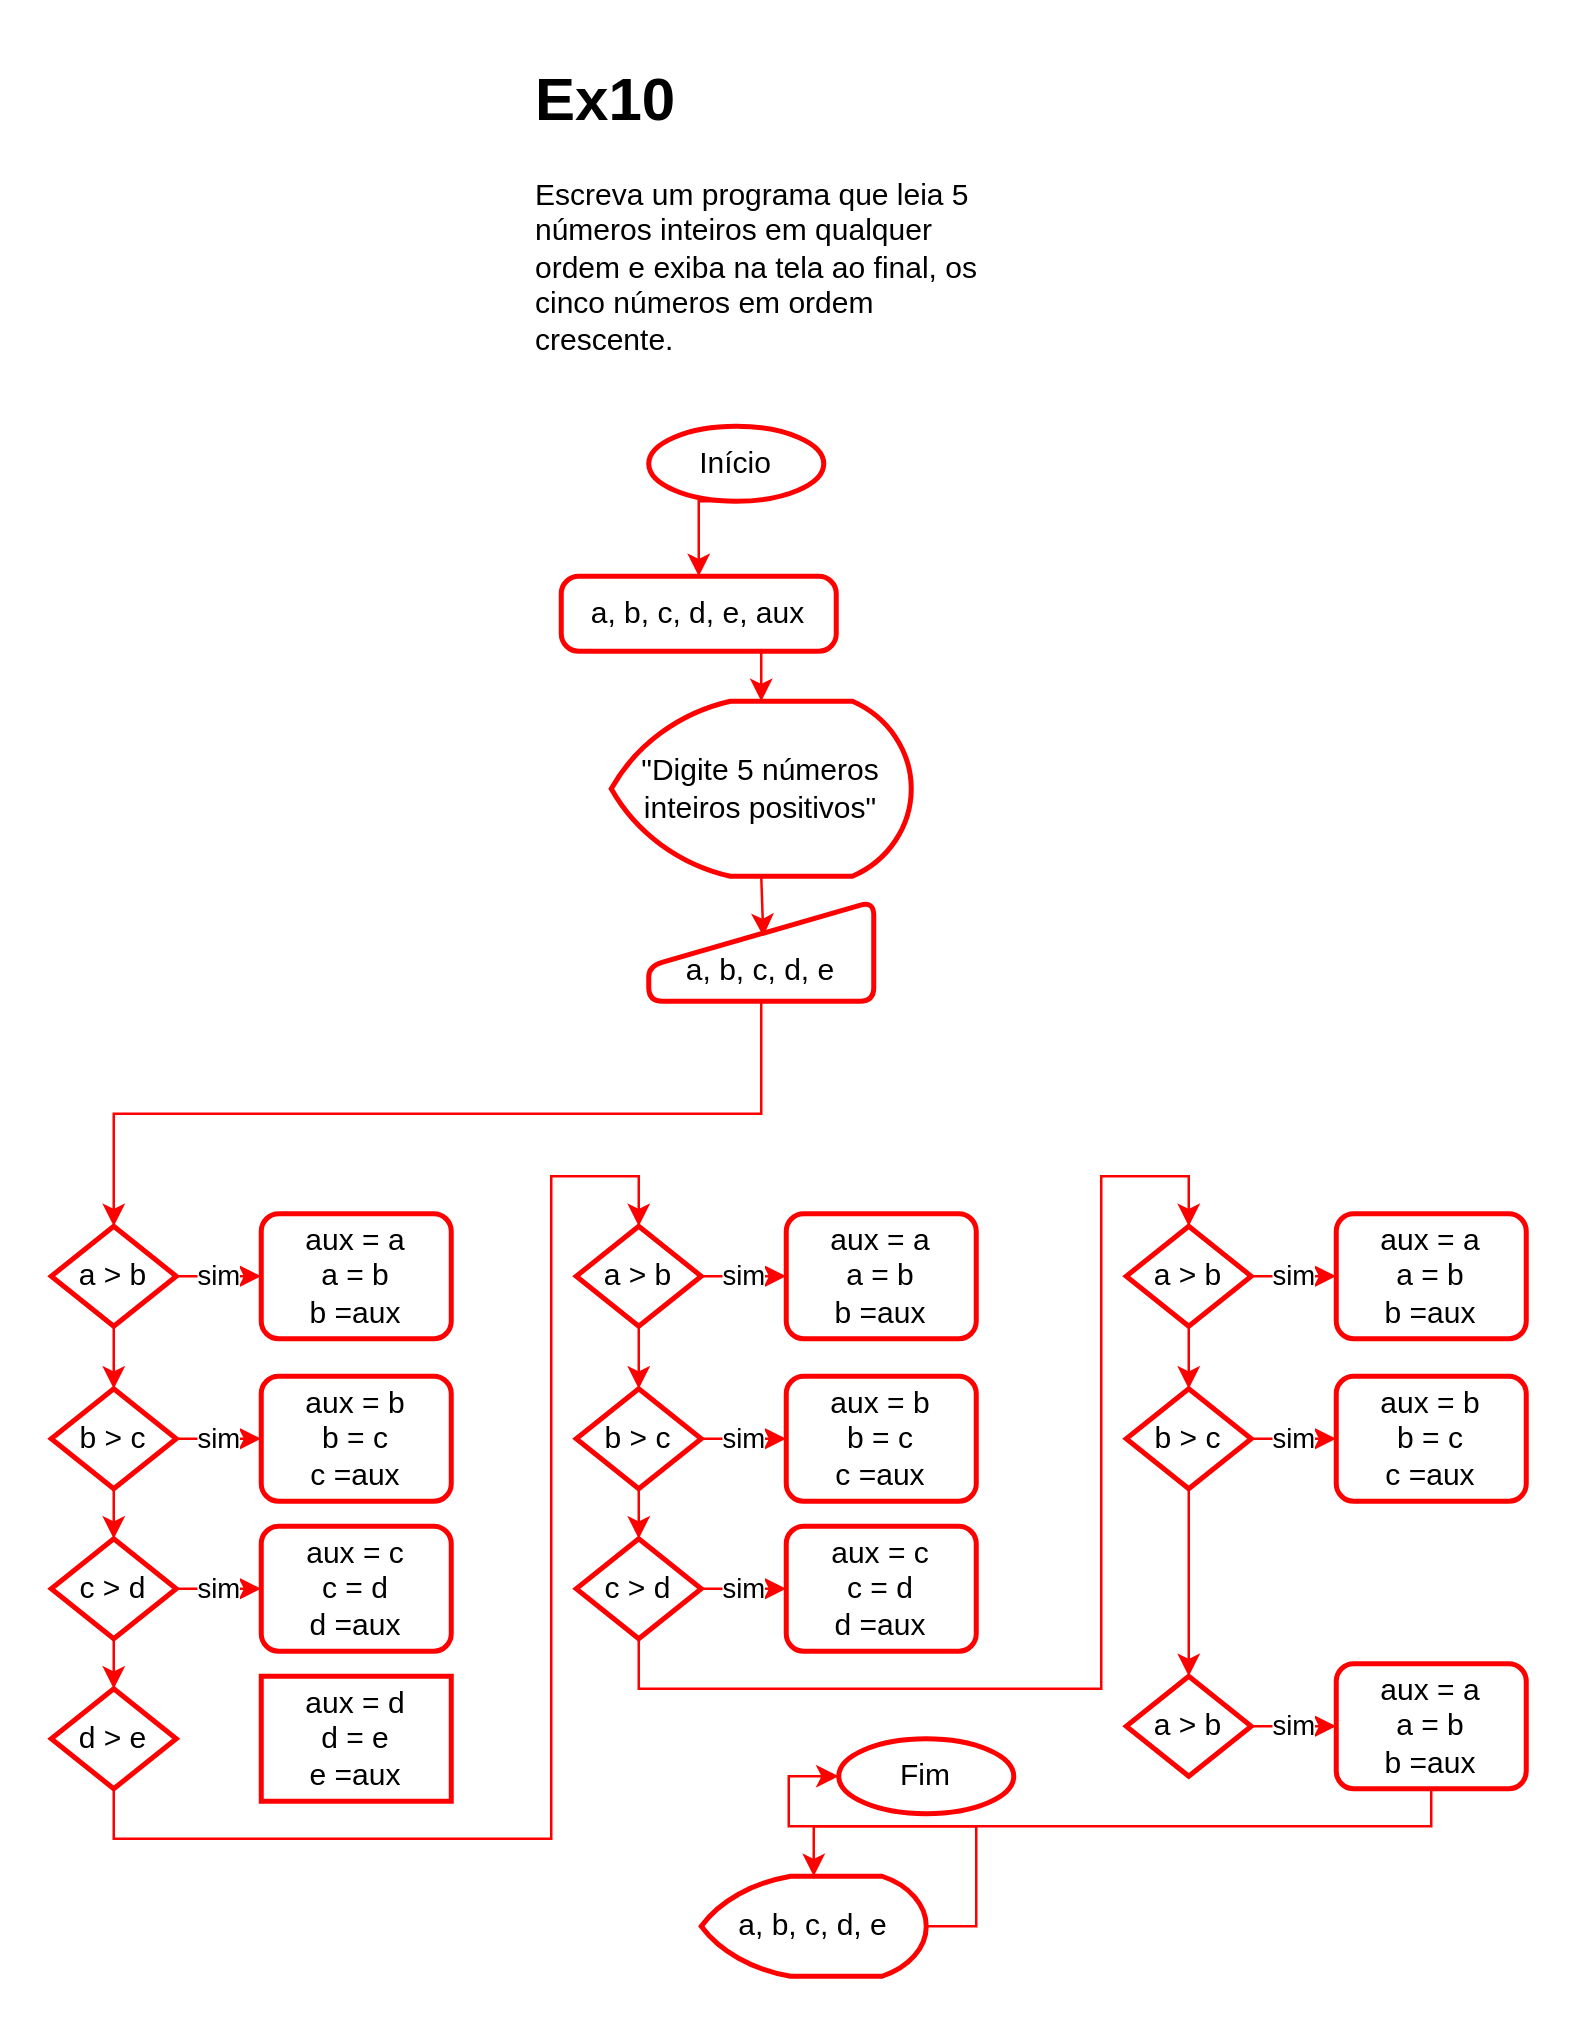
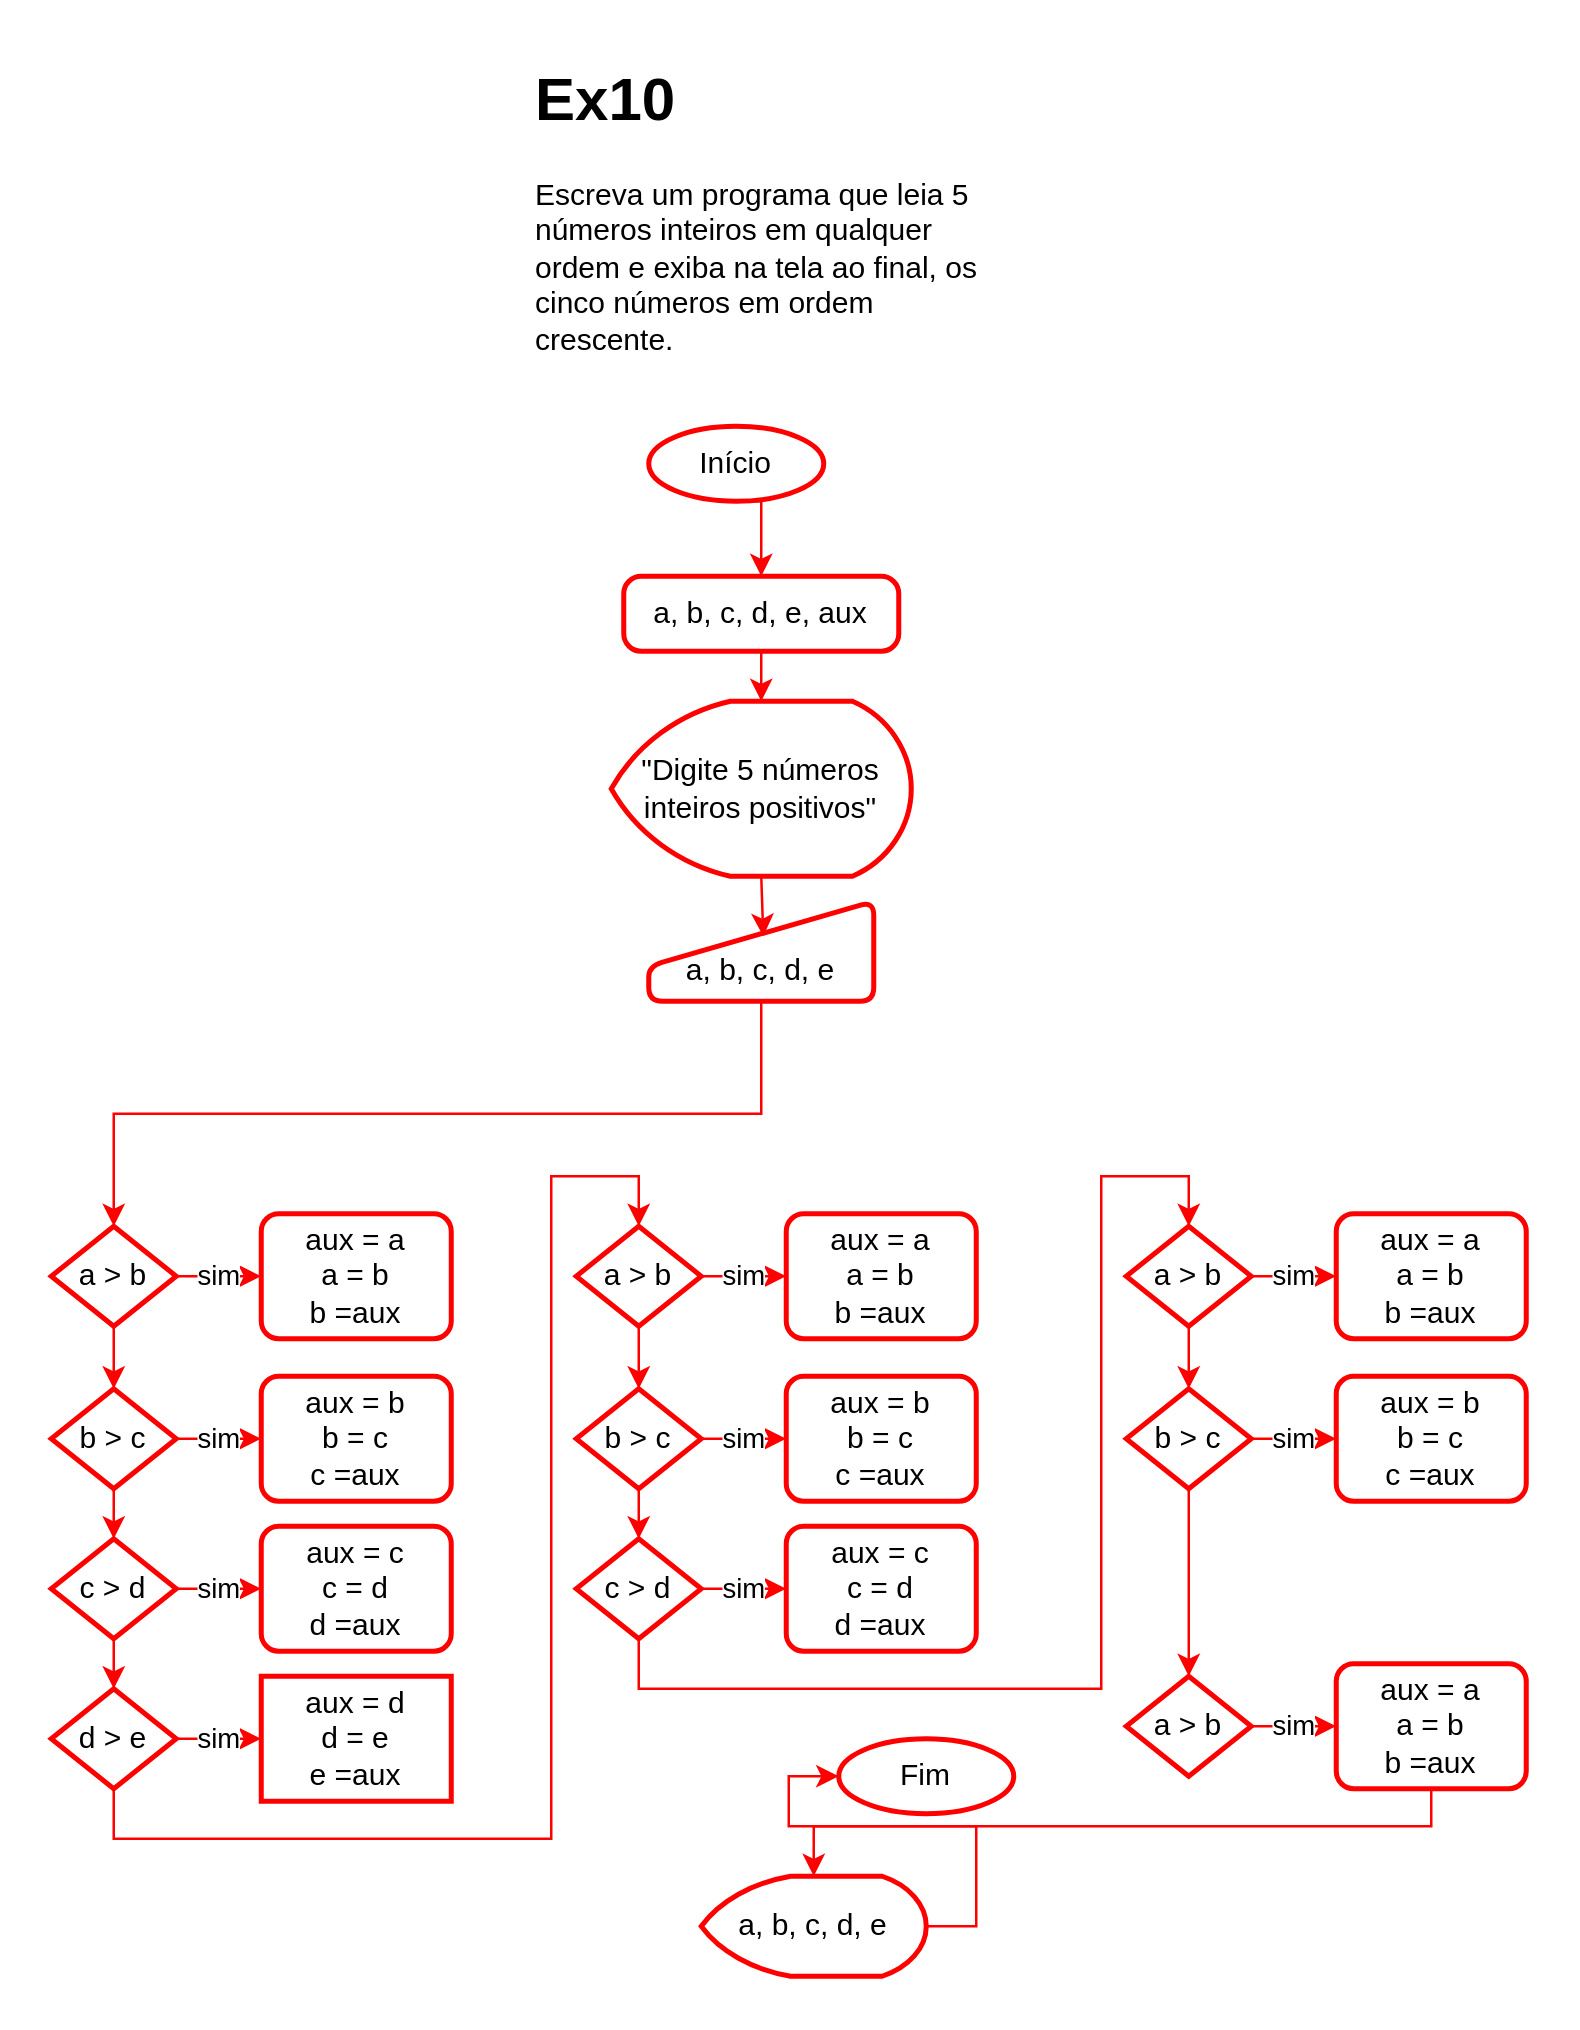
(699, 614) -> (761, 614)
none -> (211, 1739)
